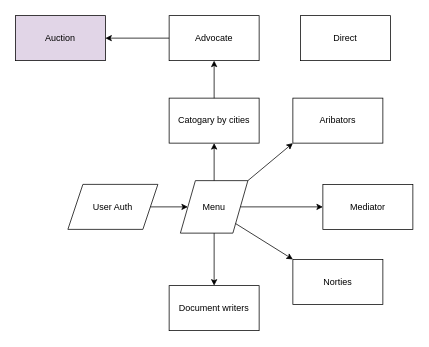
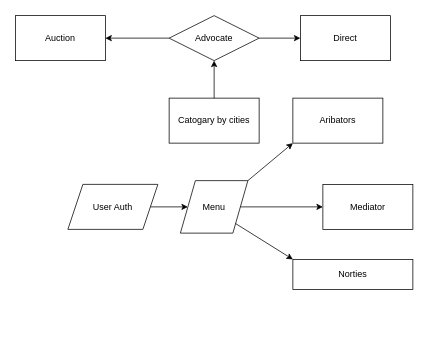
(60, 38) -> (60, 38)
(214, 38) -> (214, 38)
none -> (294, 38)
(214, 149) -> none
(214, 279) -> none
(338, 282) -> (353, 274)
(214, 308) -> none
